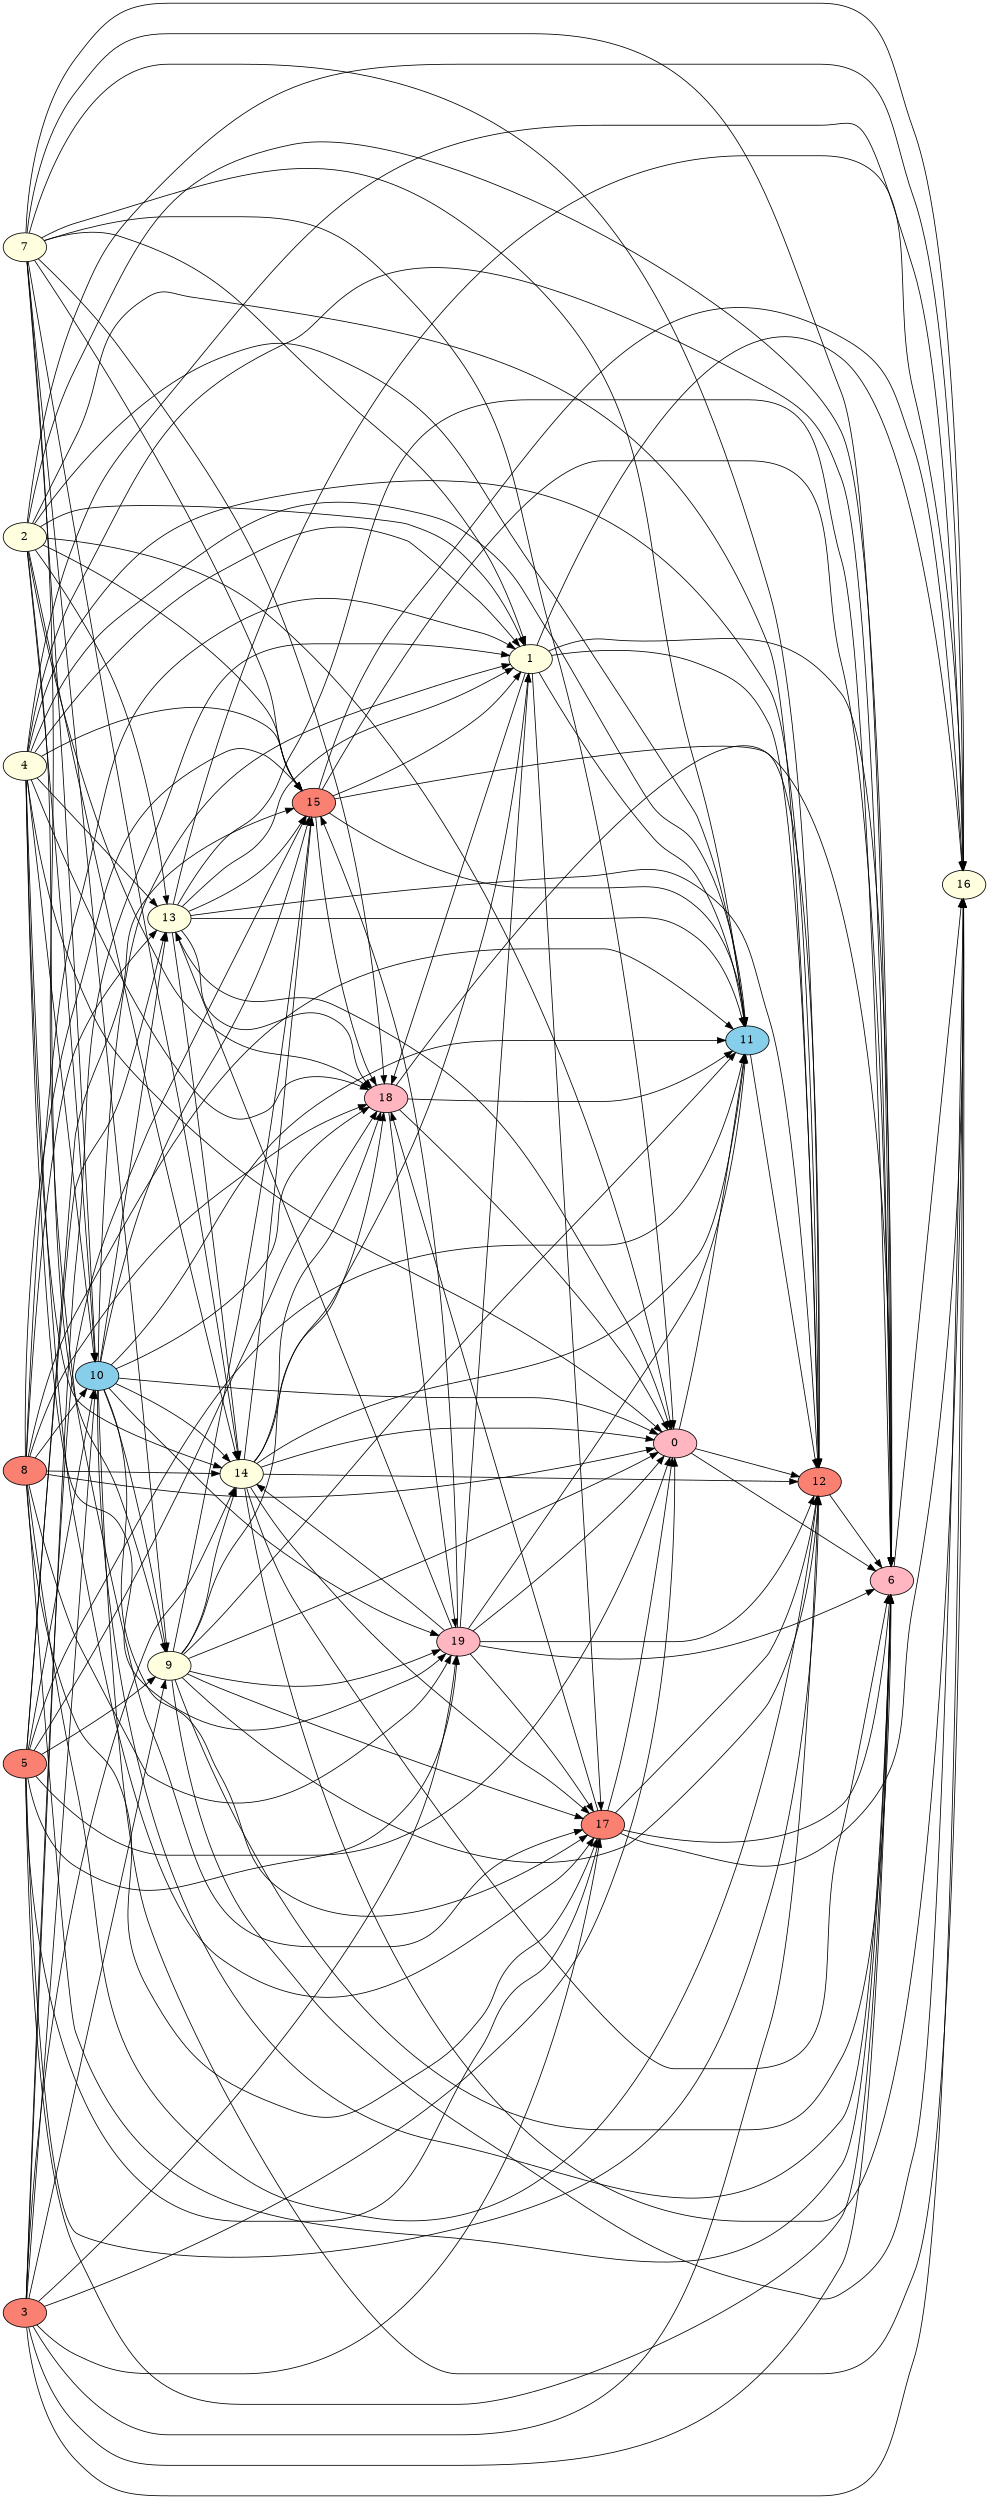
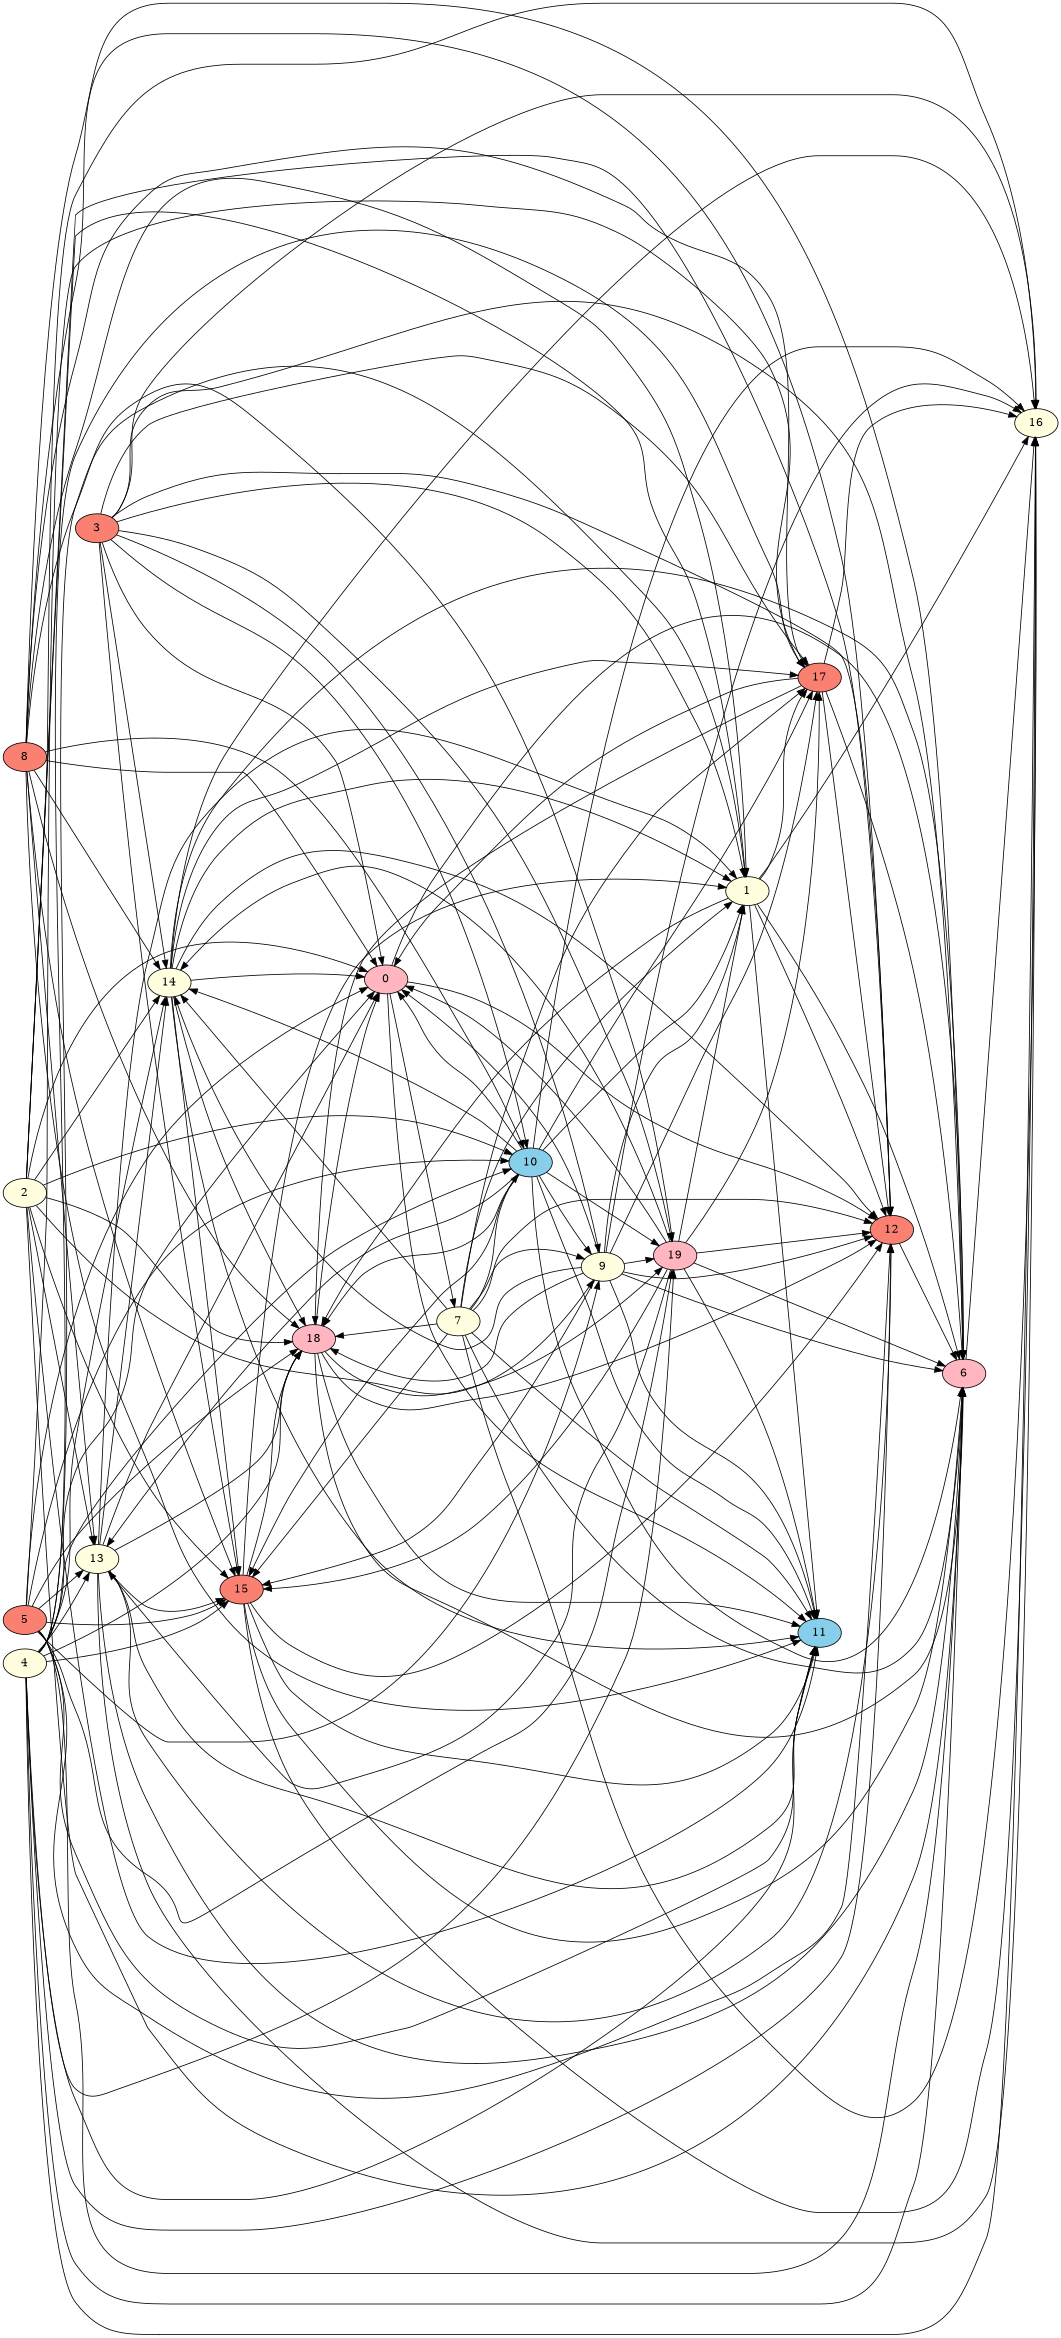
(546, 612) -> (421, 1146)
none -> (652, 1072)
(783, 1257) -> (595, 1368)
